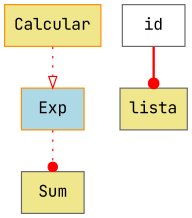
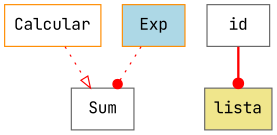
(53, 26) -> (53, 26)
(53, 62) -> (75, 62)
(53, 193) -> (103, 109)
